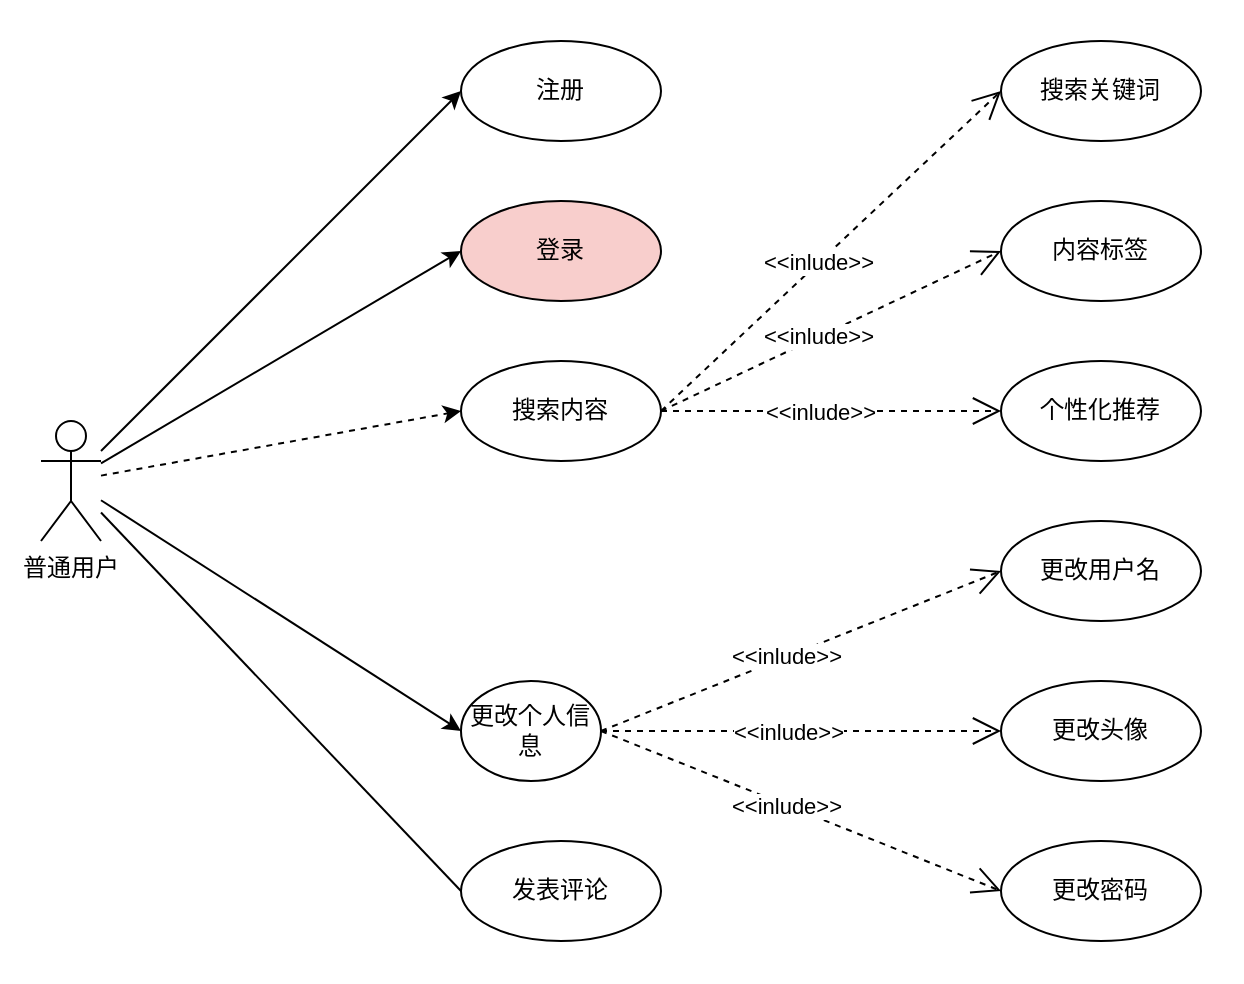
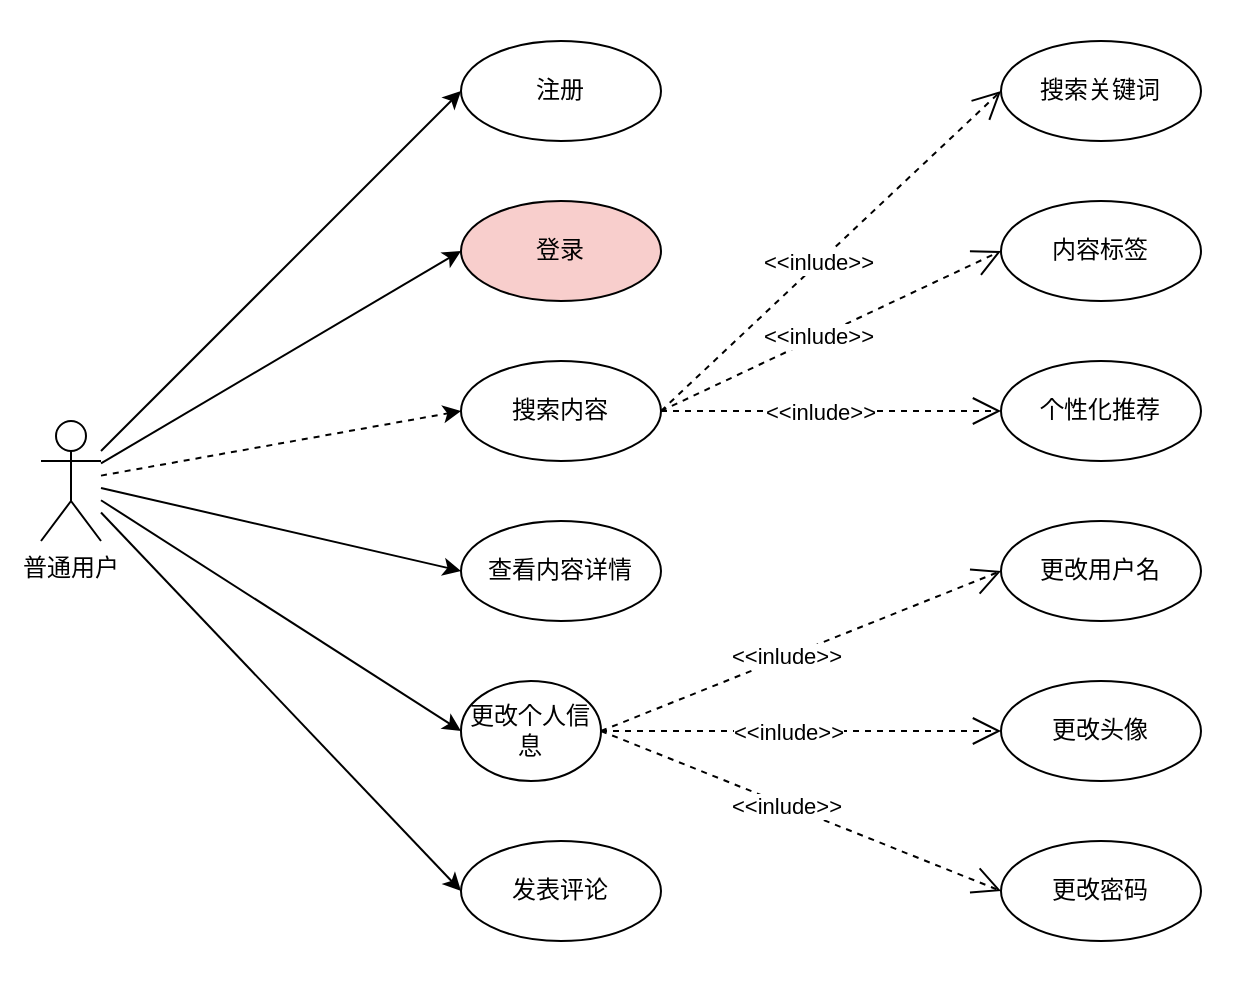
none -> (275, 528)
none -> (561, 571)
(454, 884) -> (451, 880)
